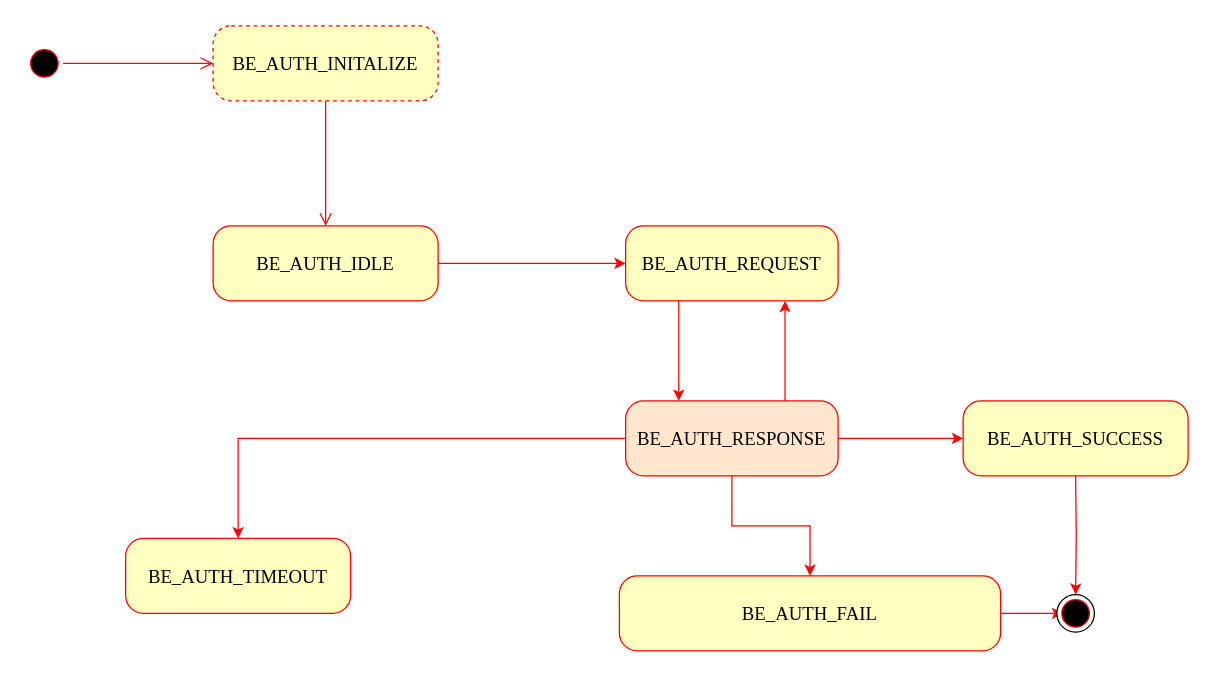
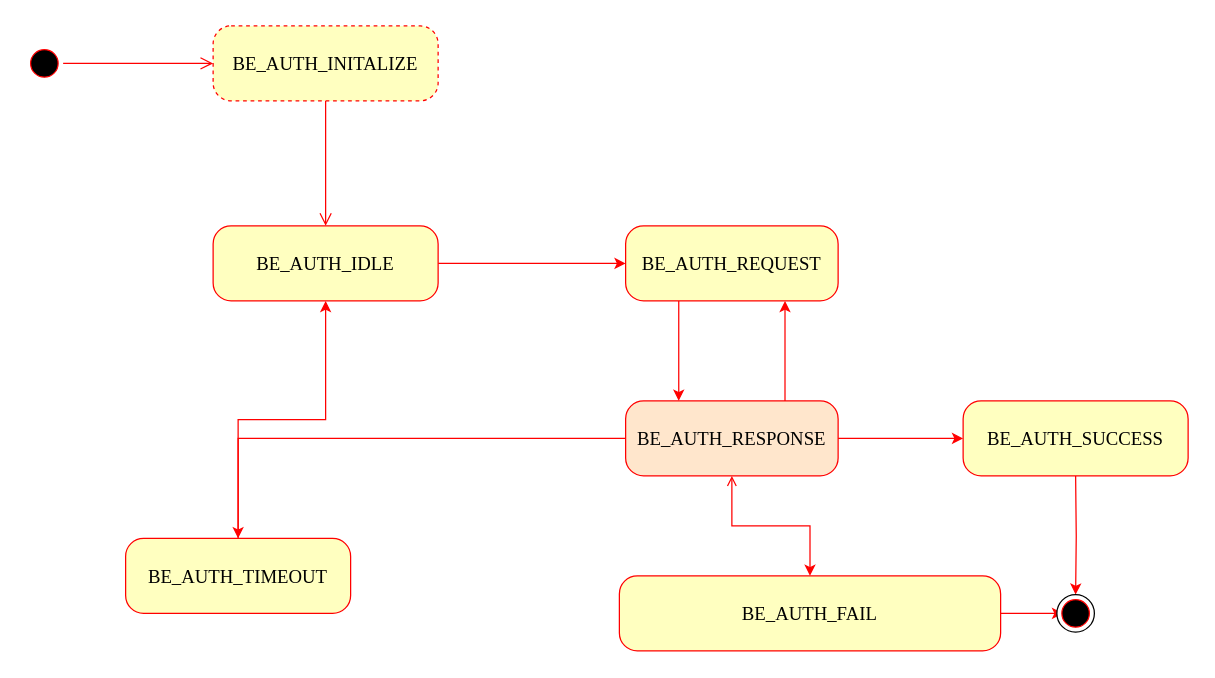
none -> (326, 416)
(732, 481) -> (732, 482)
